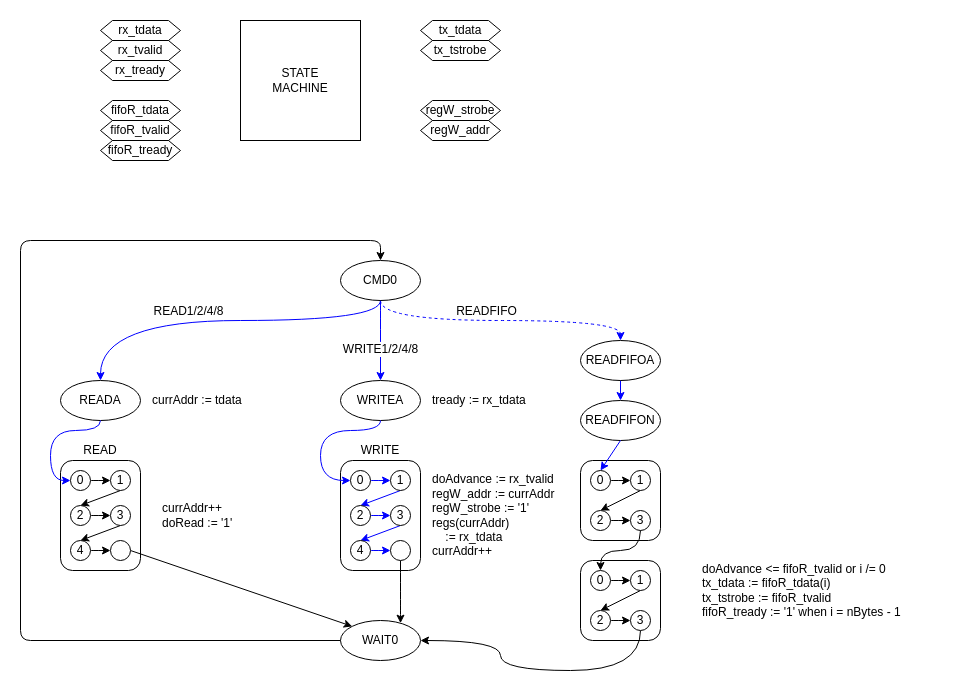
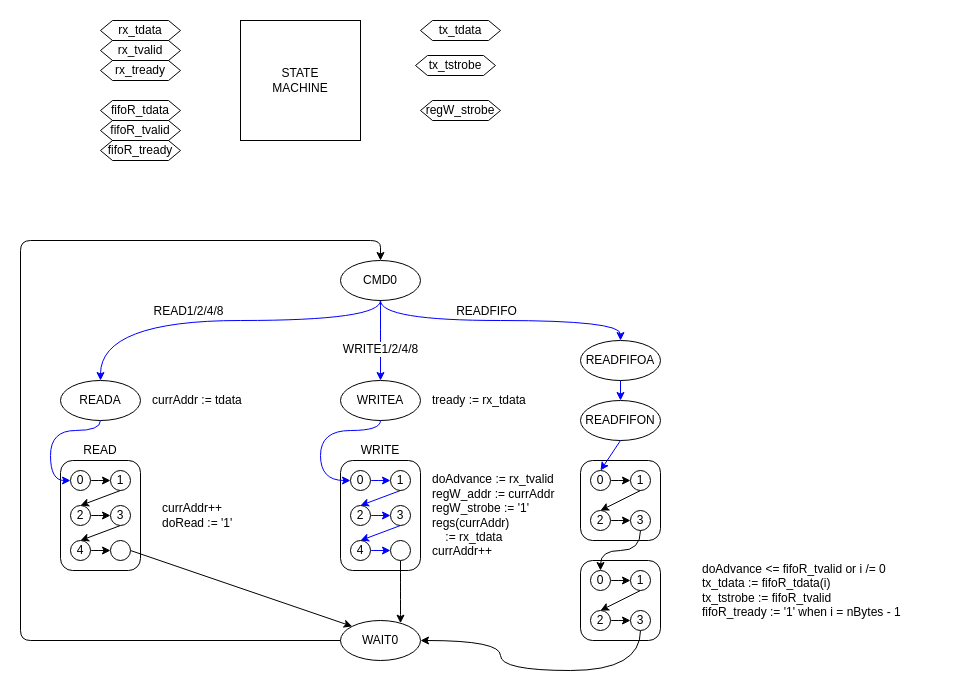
(461, 51) -> (456, 66)
(461, 131) -> none
(501, 321) -> (501, 321)
